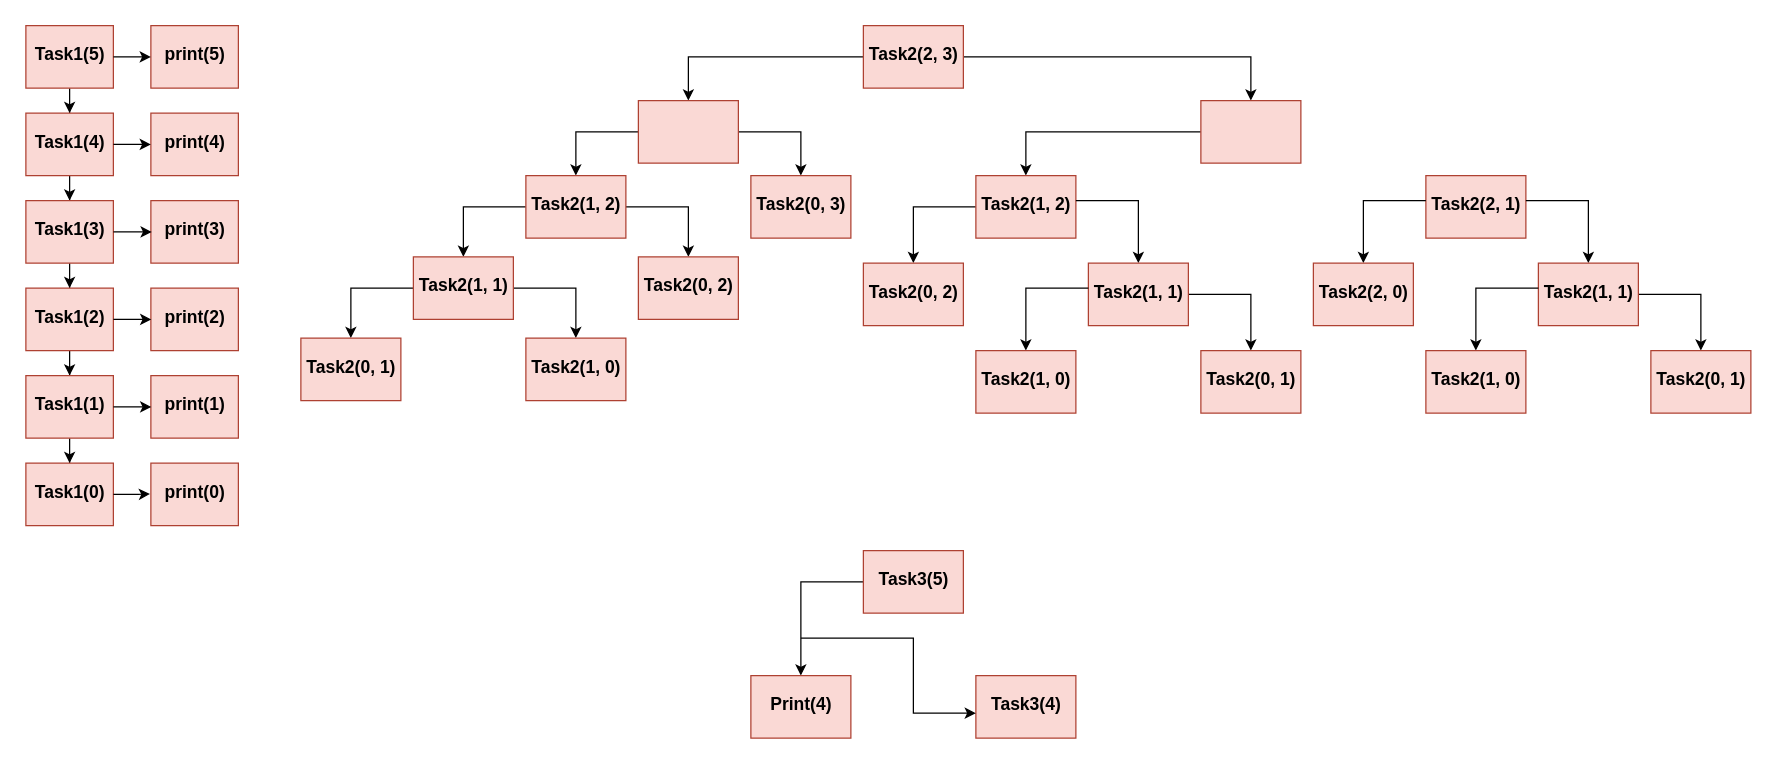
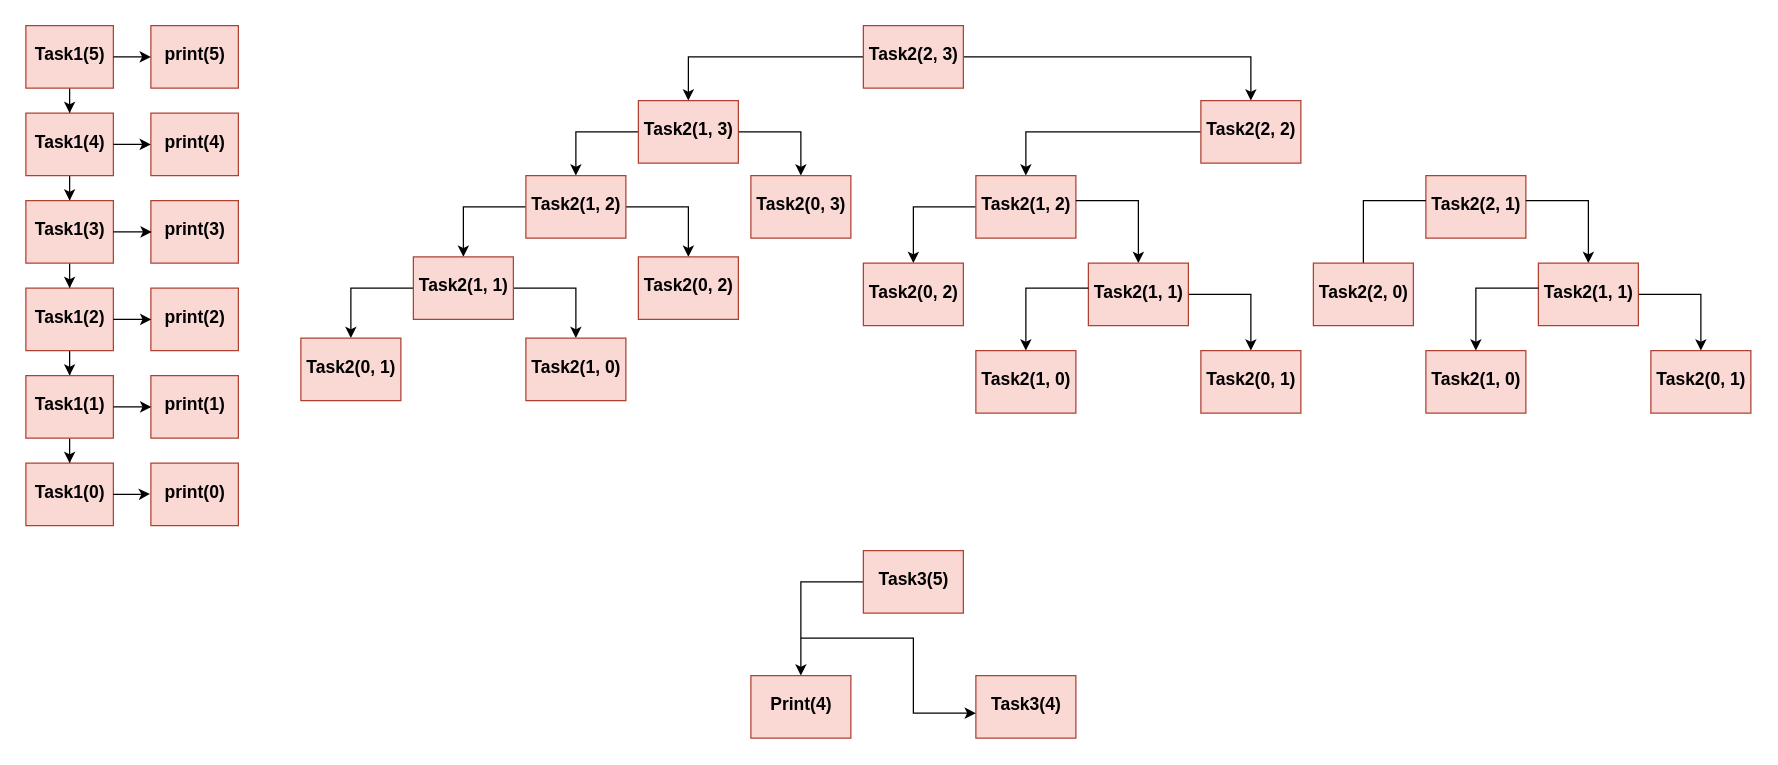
none -> (688, 126)
none -> (1251, 126)
(1363, 253) -> (1363, 256)
